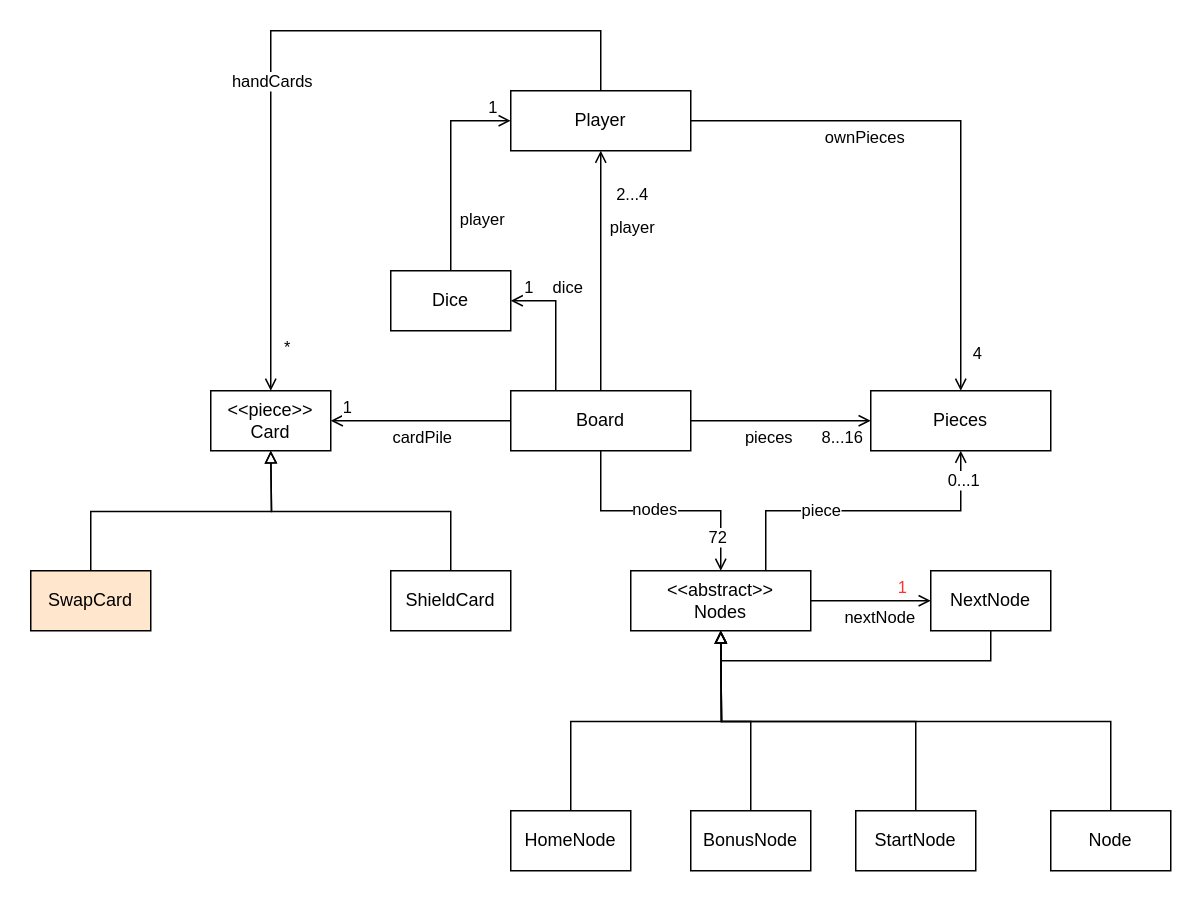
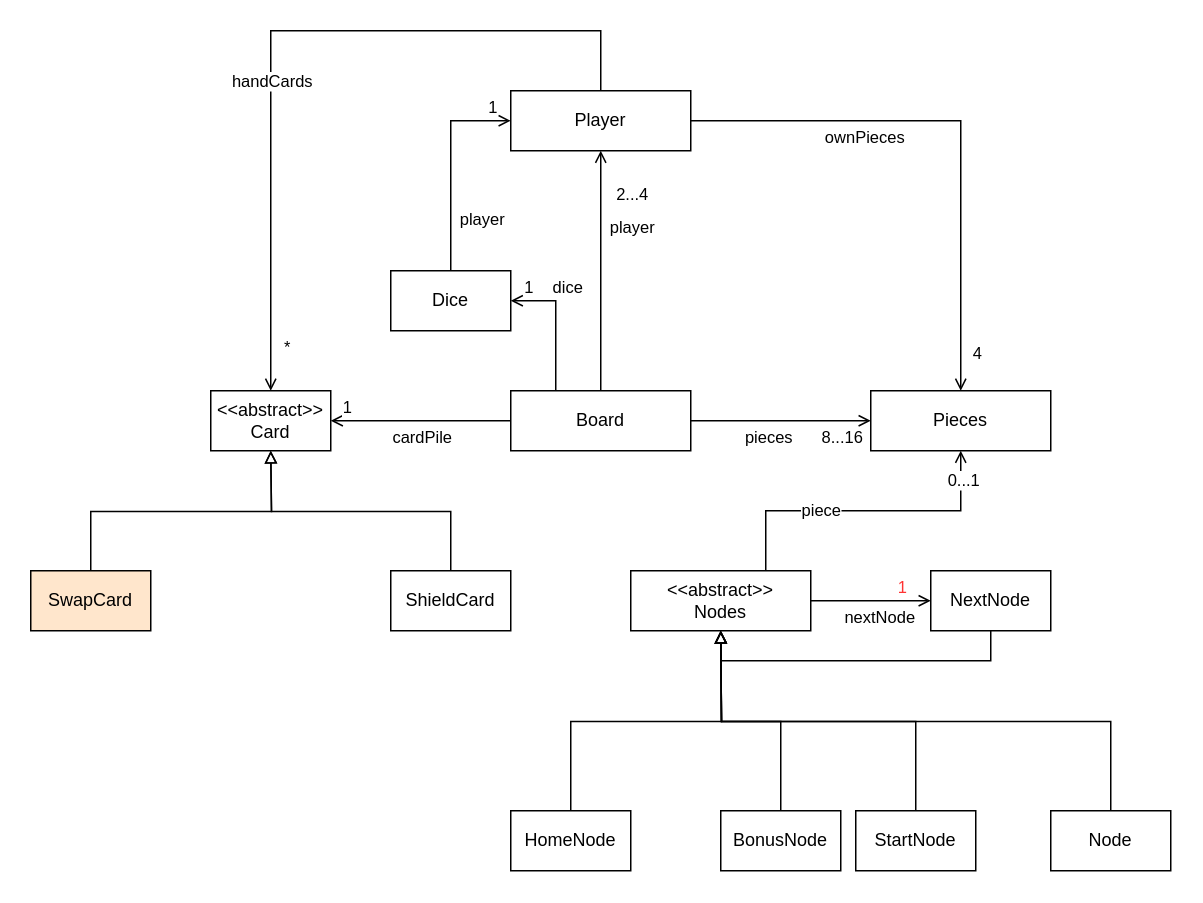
(271, 421) -> (271, 421)
(659, 511) -> none
(751, 841) -> (781, 841)
